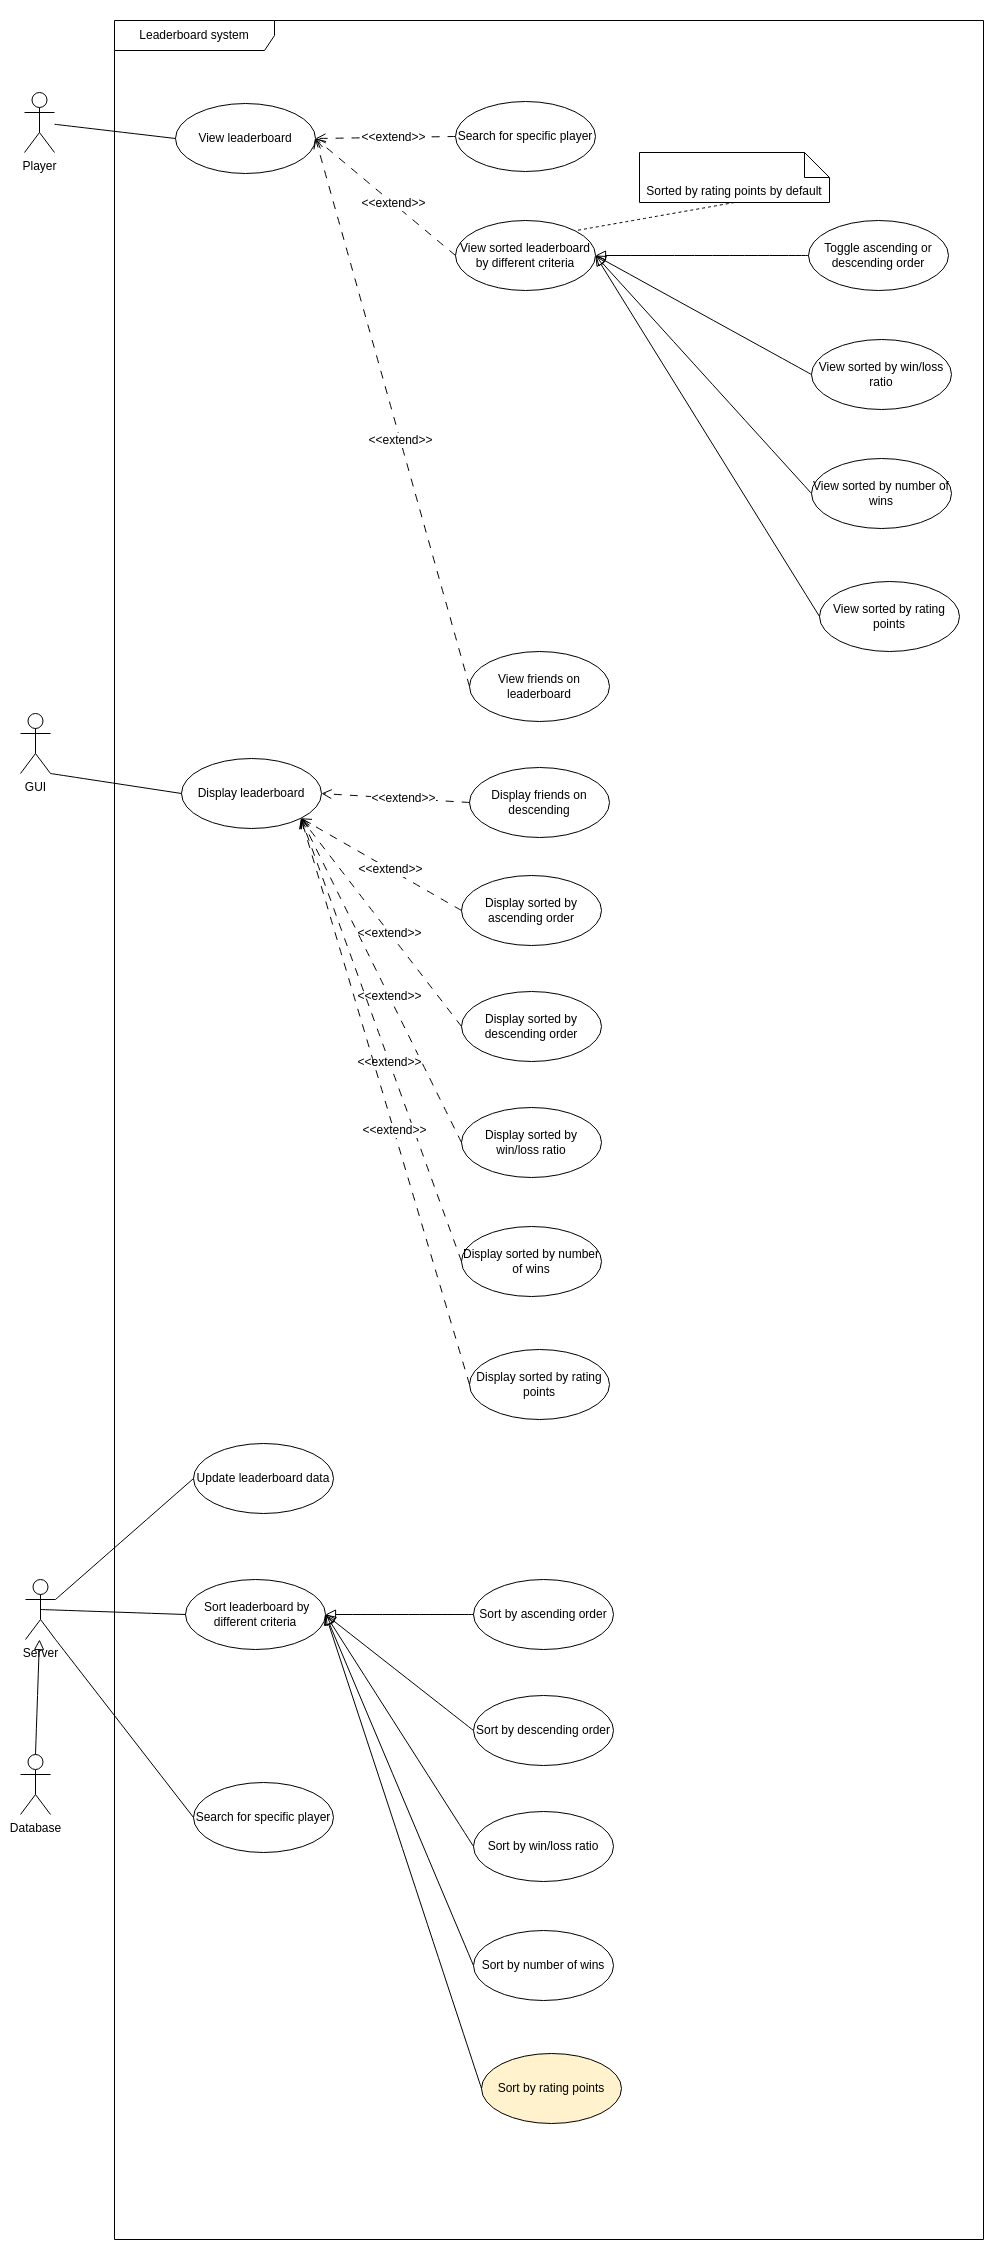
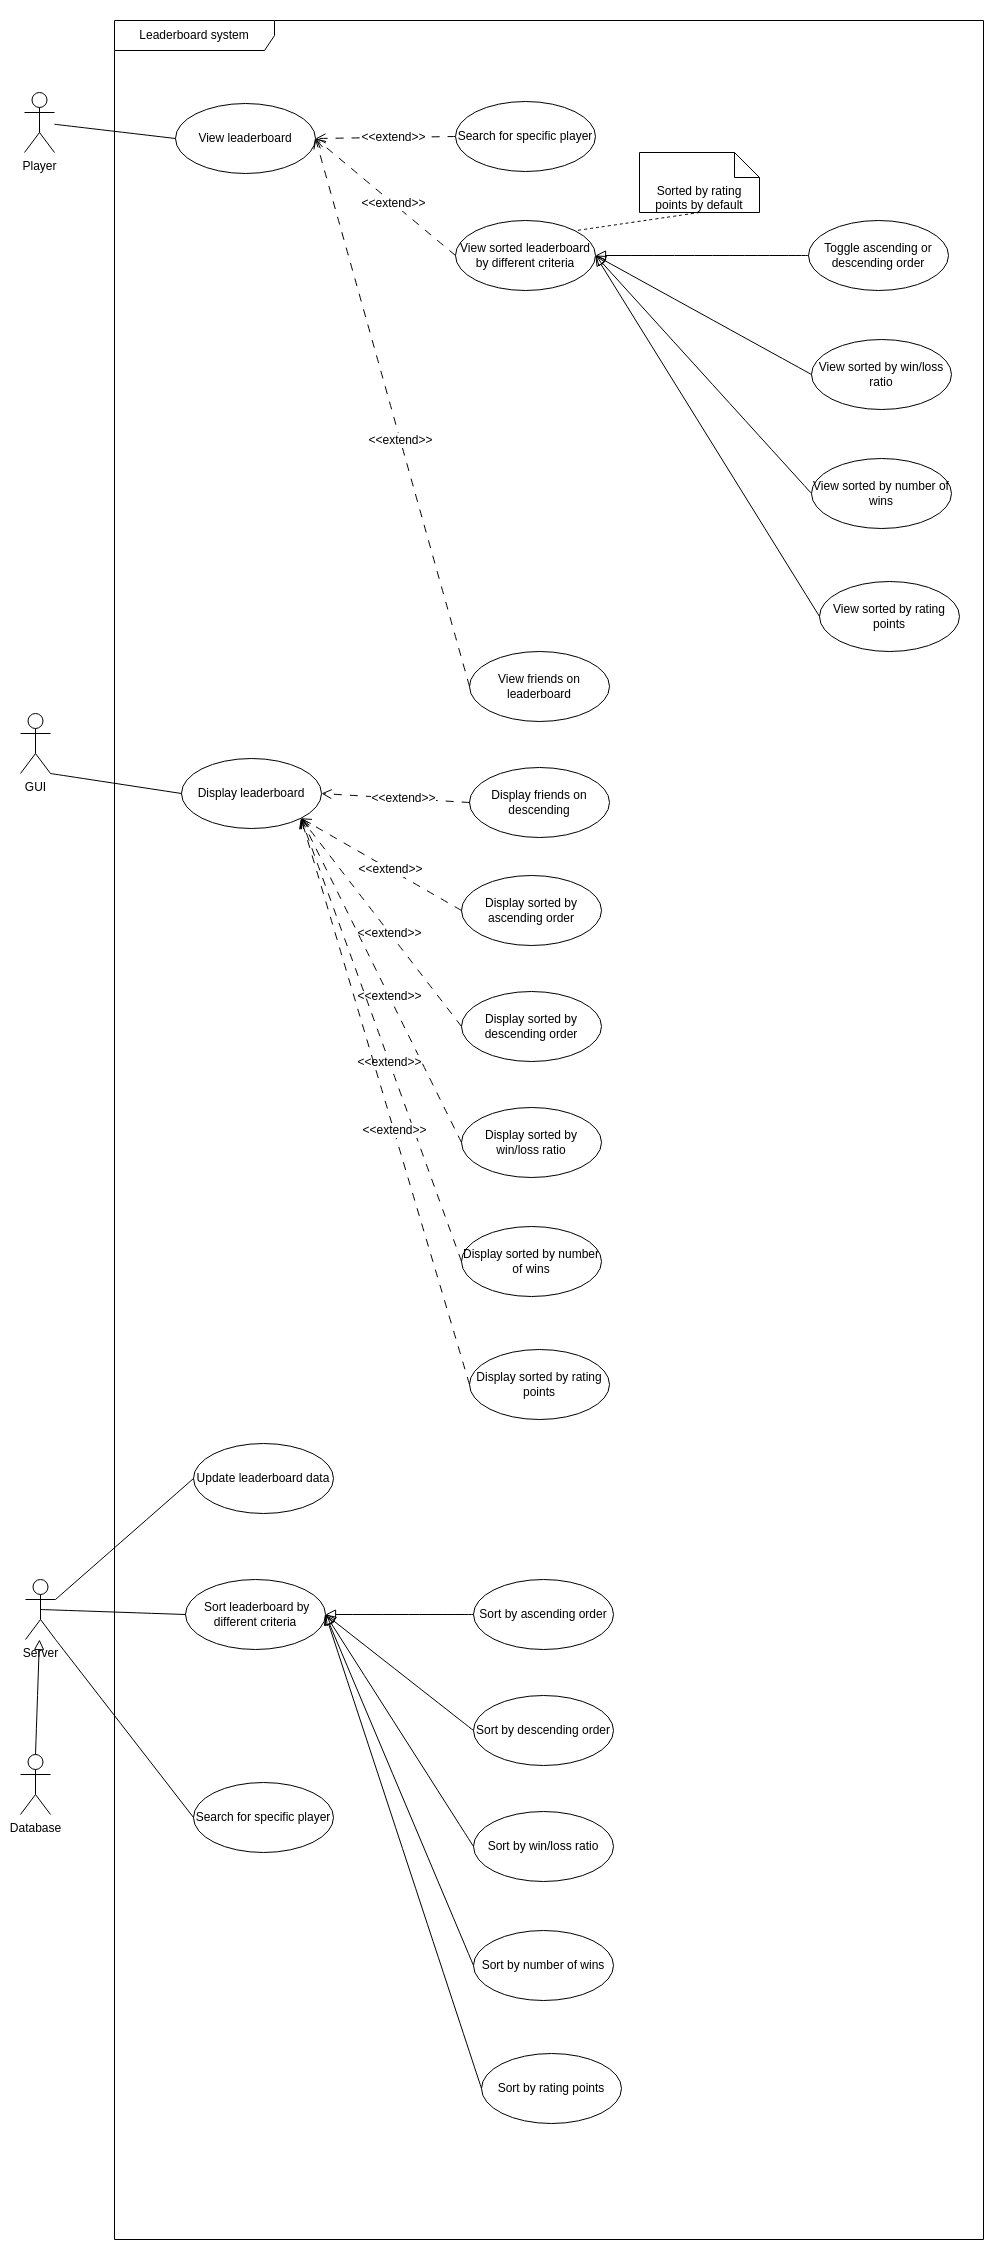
(735, 178) -> (700, 183)
(552, 2089) -> (552, 2089)
